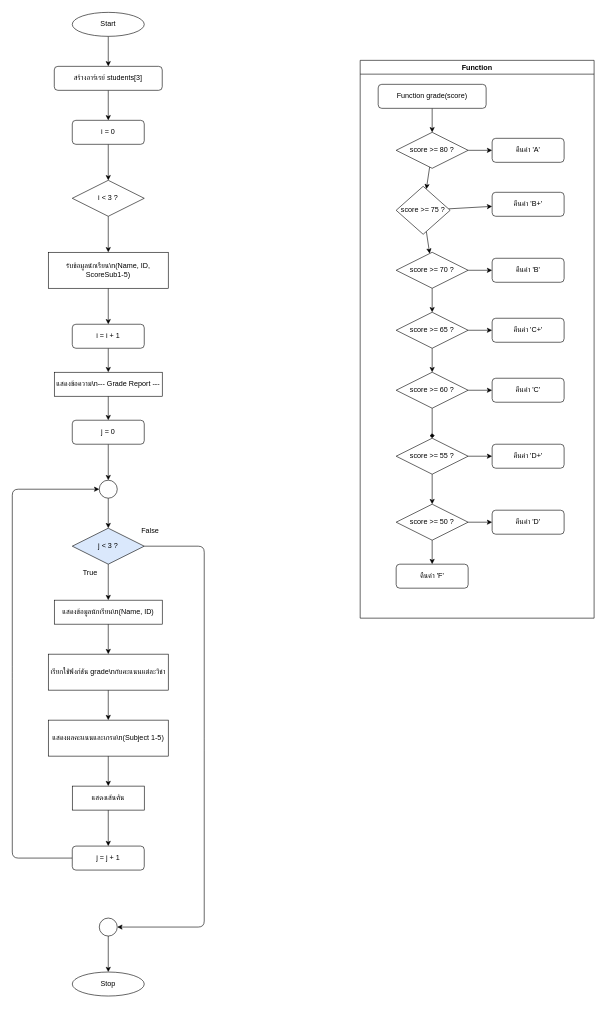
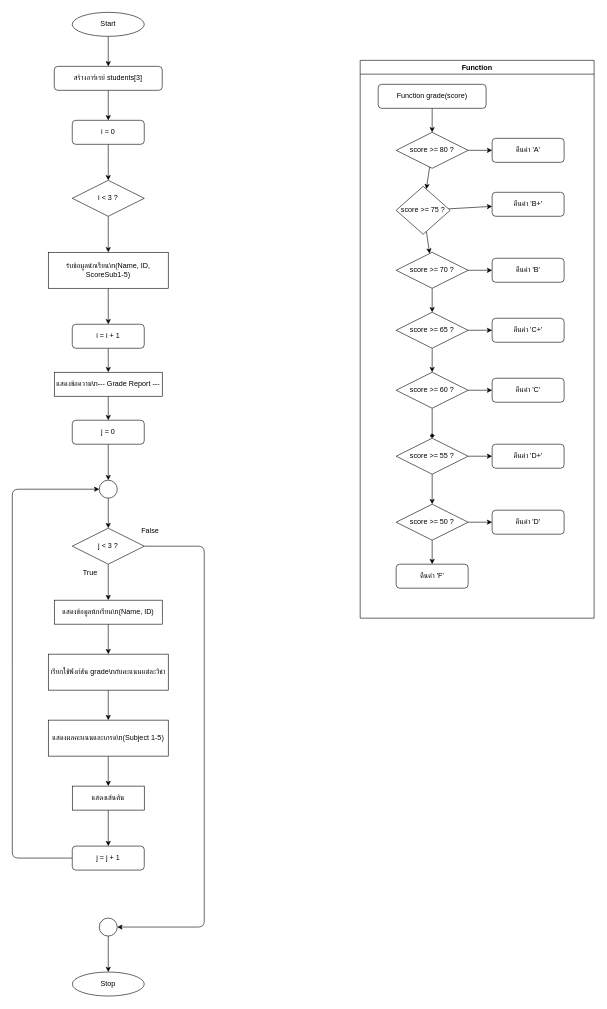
(108, 546) -> (108, 546)
